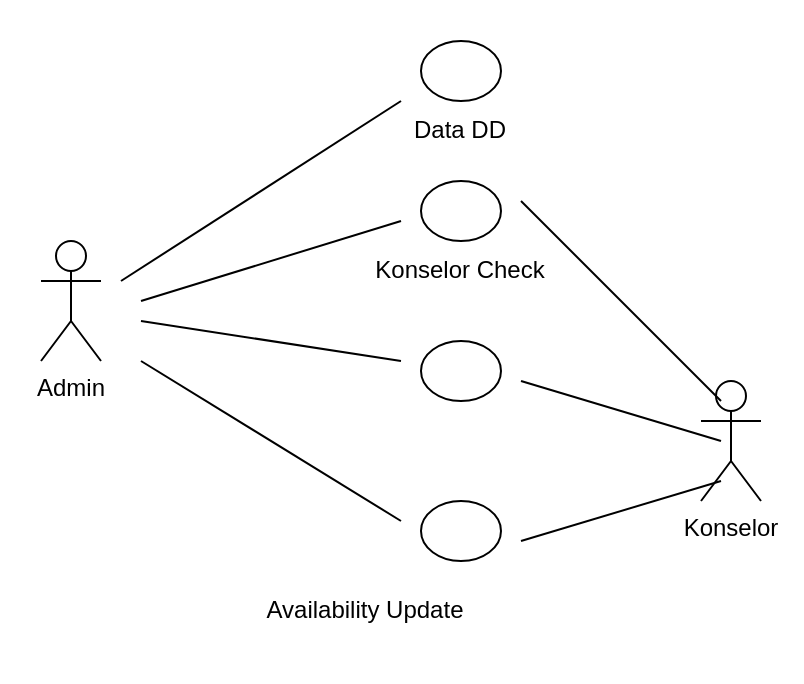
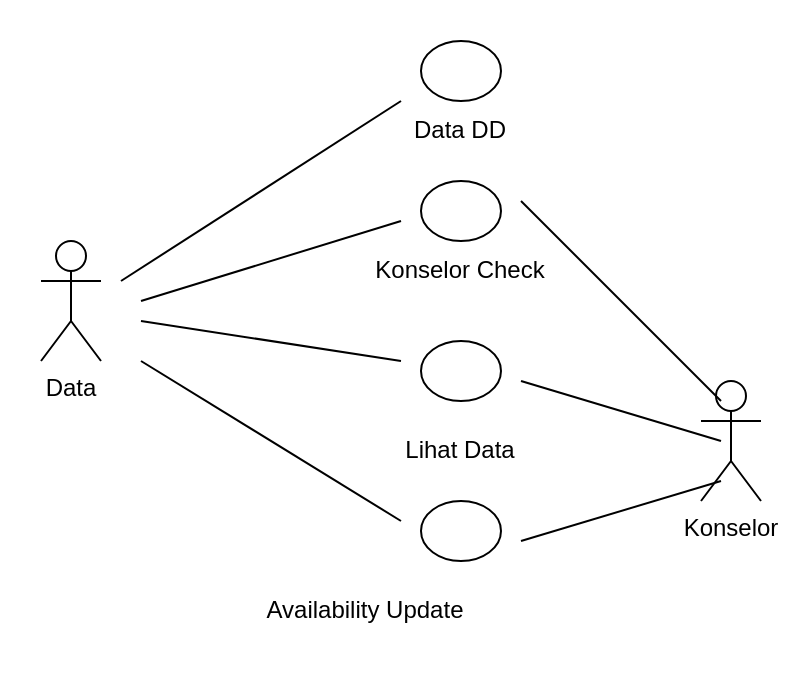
(72, 389) -> (72, 389)
none -> (461, 451)
